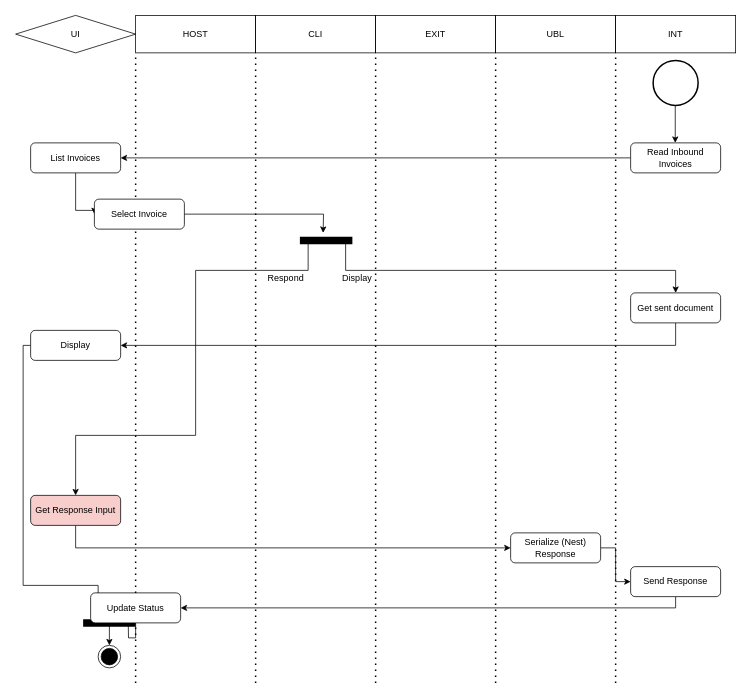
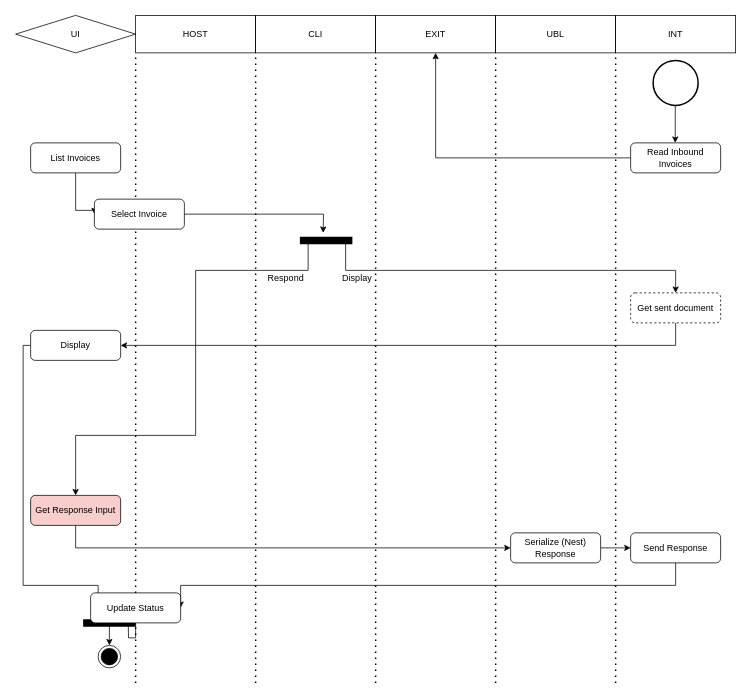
(435, 158) -> (435, 109)
(675, 308) -> (675, 308)
(675, 582) -> (675, 548)
